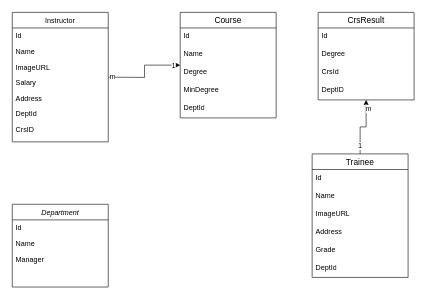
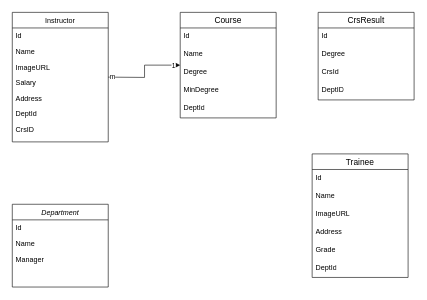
(360, 145) -> none
